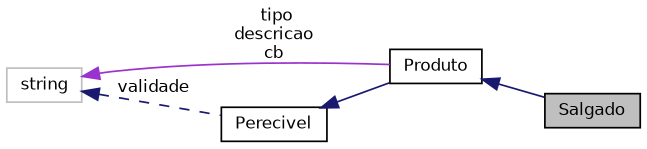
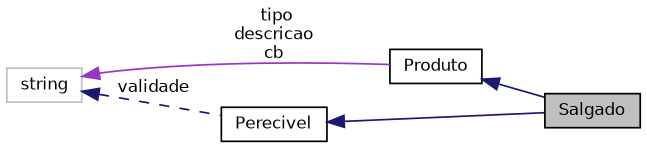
(363, 92) -> (445, 117)
